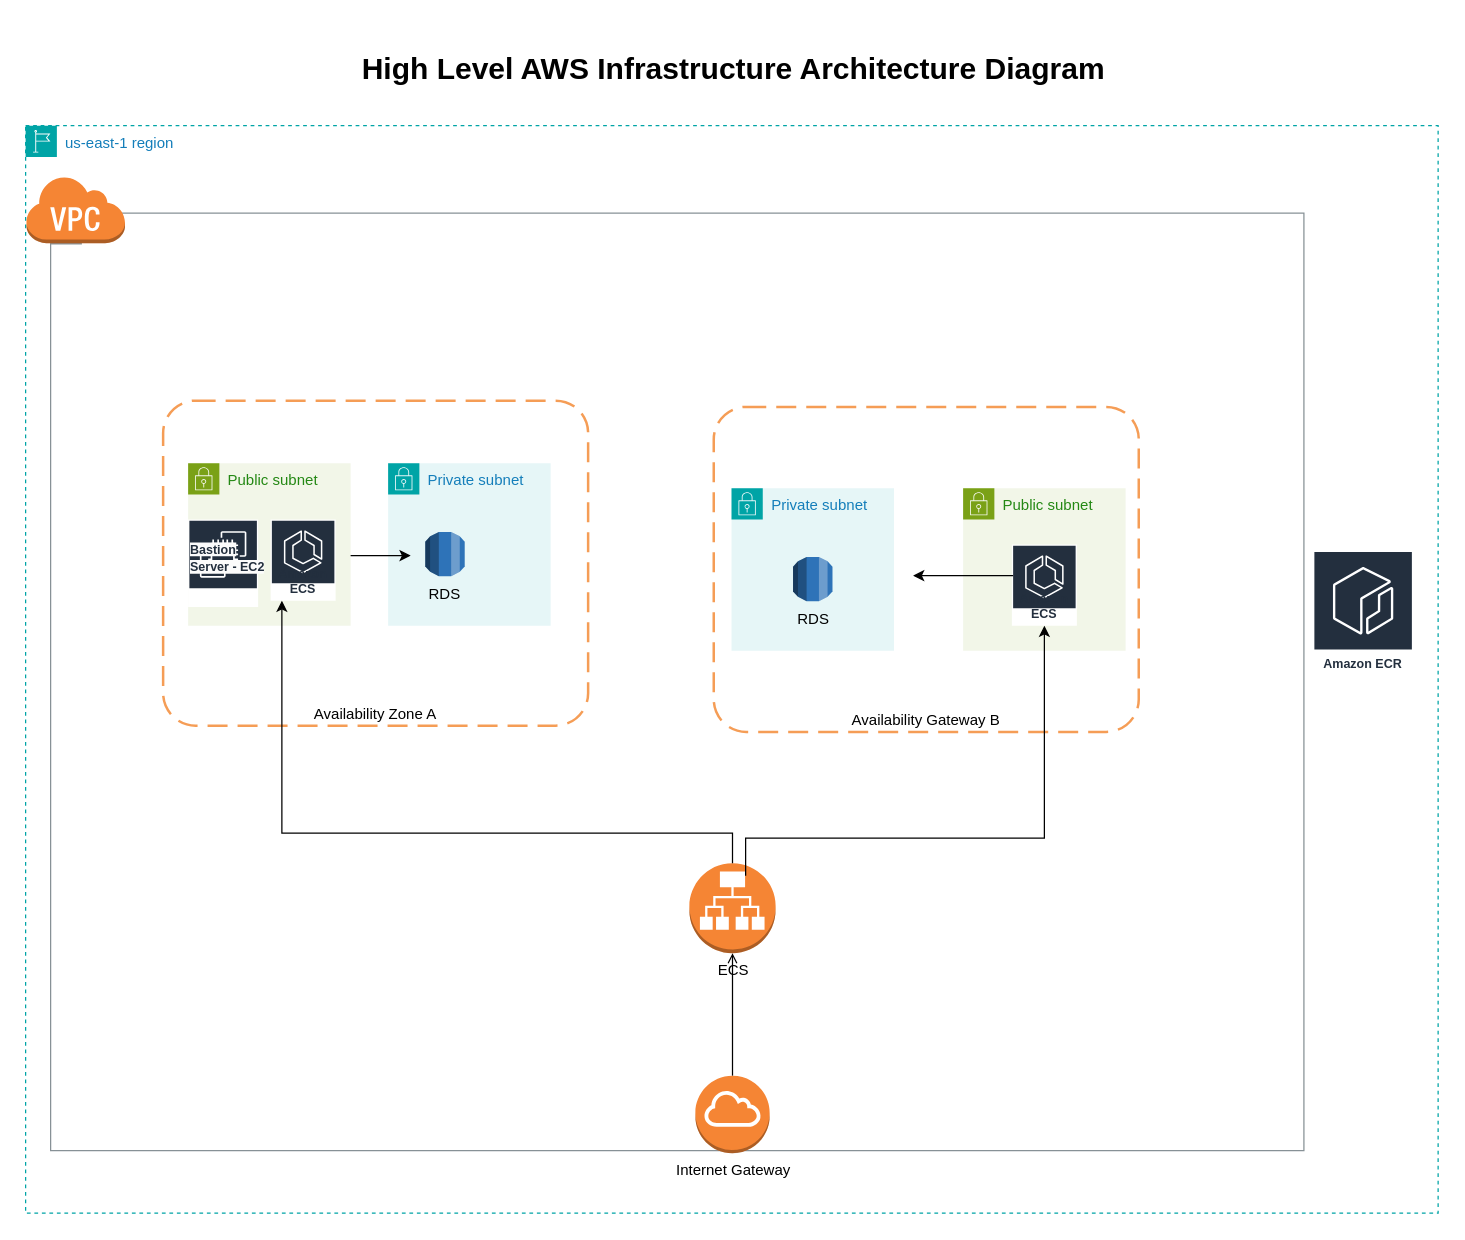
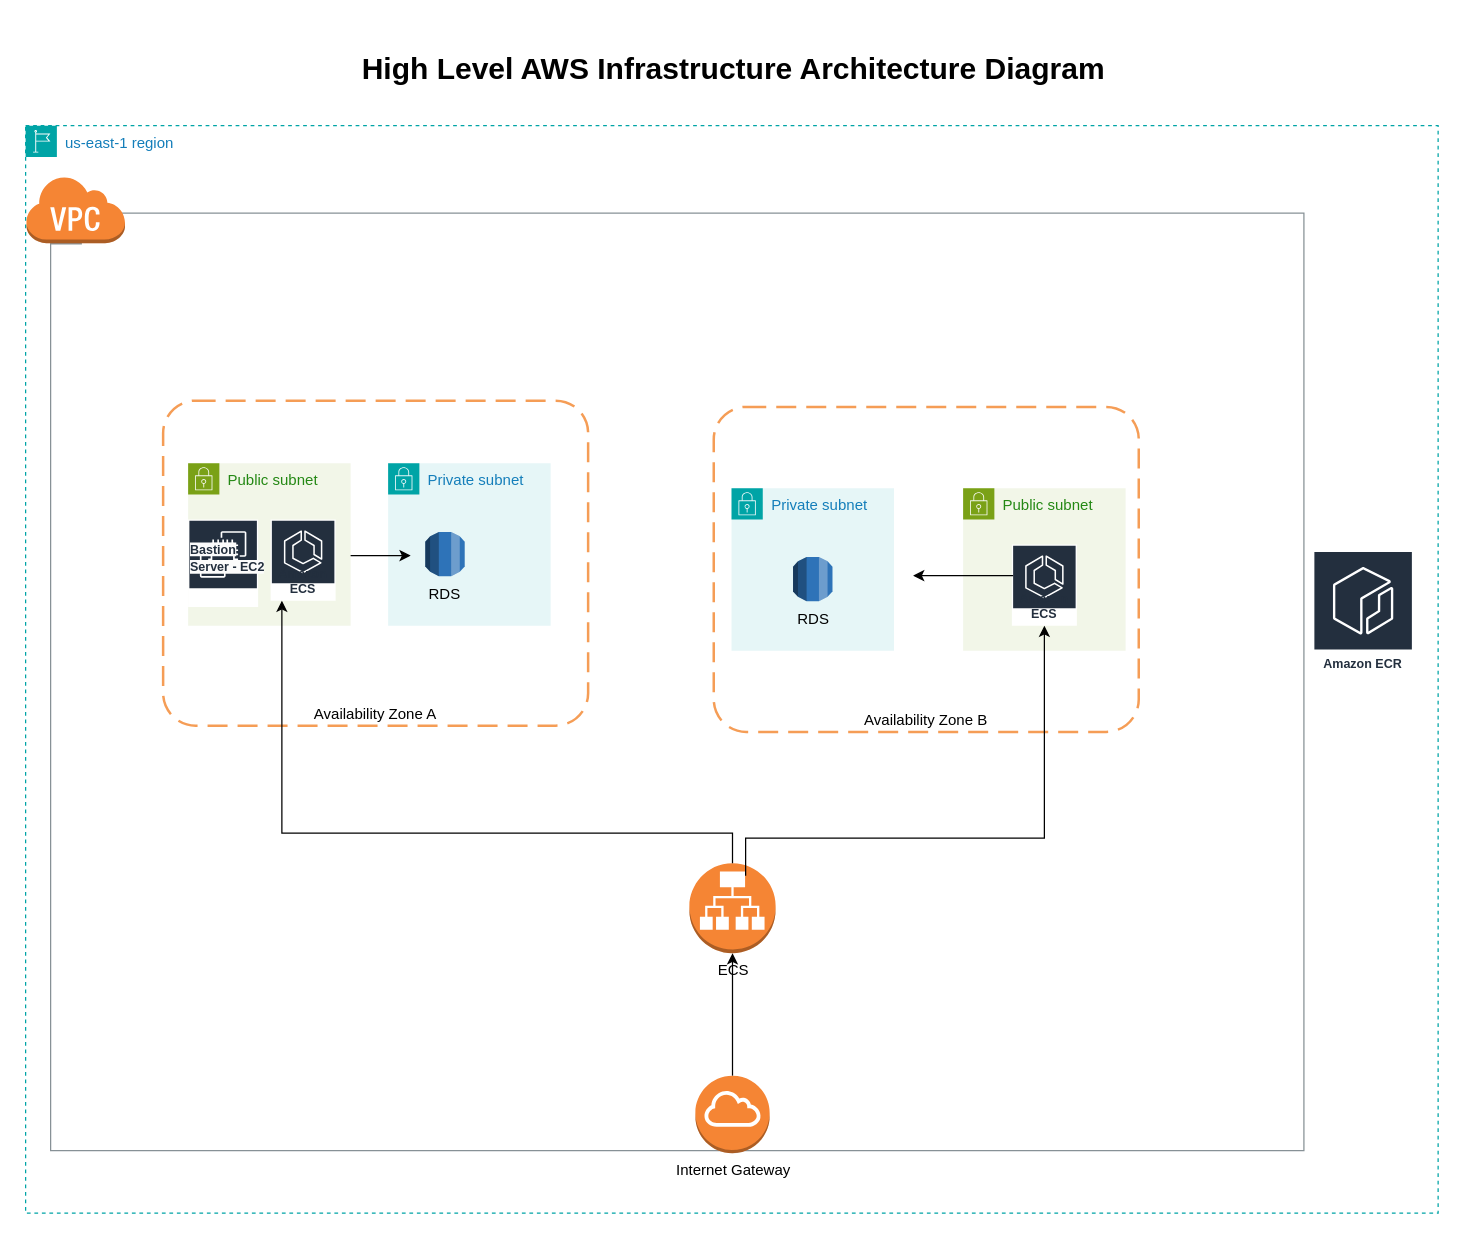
(926, 720) -> (926, 720)
(733, 960) -> (733, 963)
